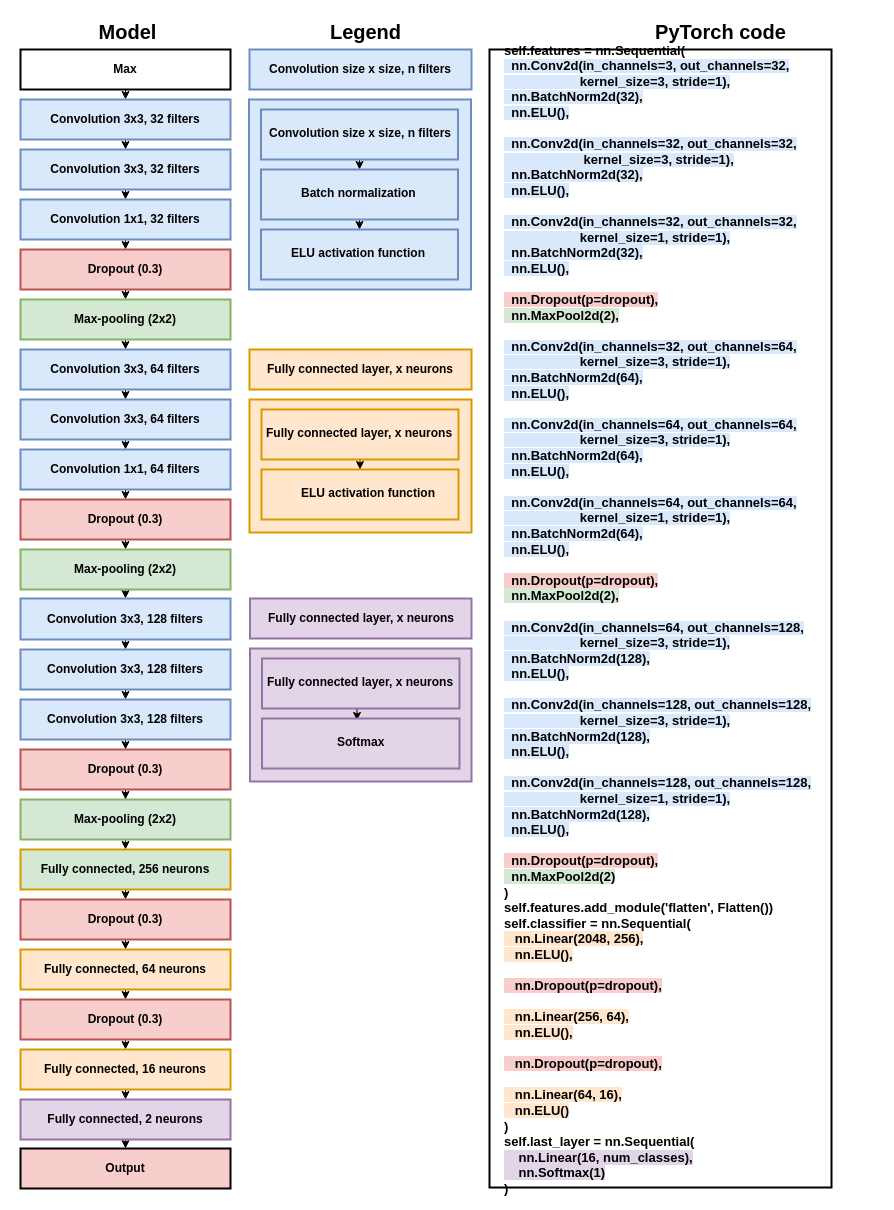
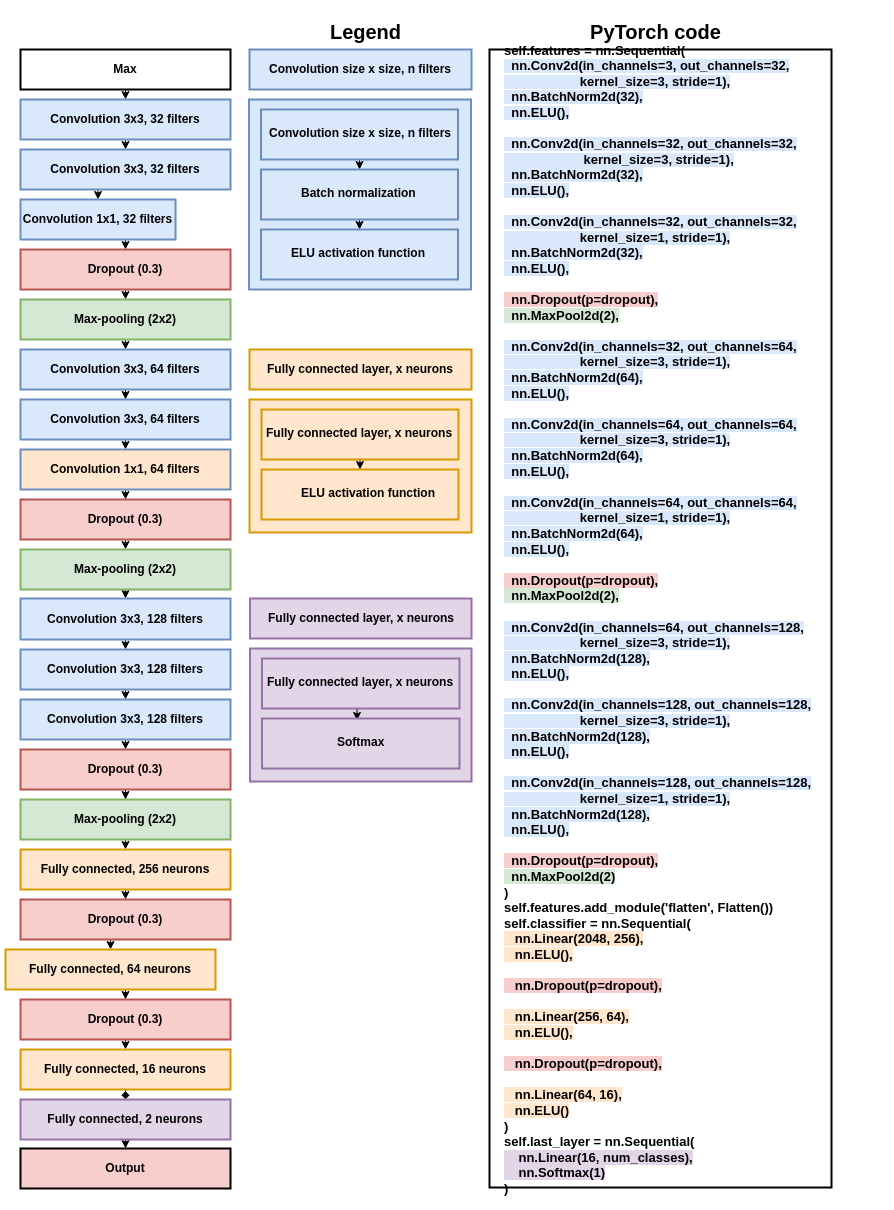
(720, 31) -> (655, 31)
(128, 32) -> none
(126, 220) -> (98, 220)
(126, 470) -> (126, 470)
(126, 870) -> (126, 870)
(126, 970) -> (111, 970)
(126, 1091) -> (126, 1091)
